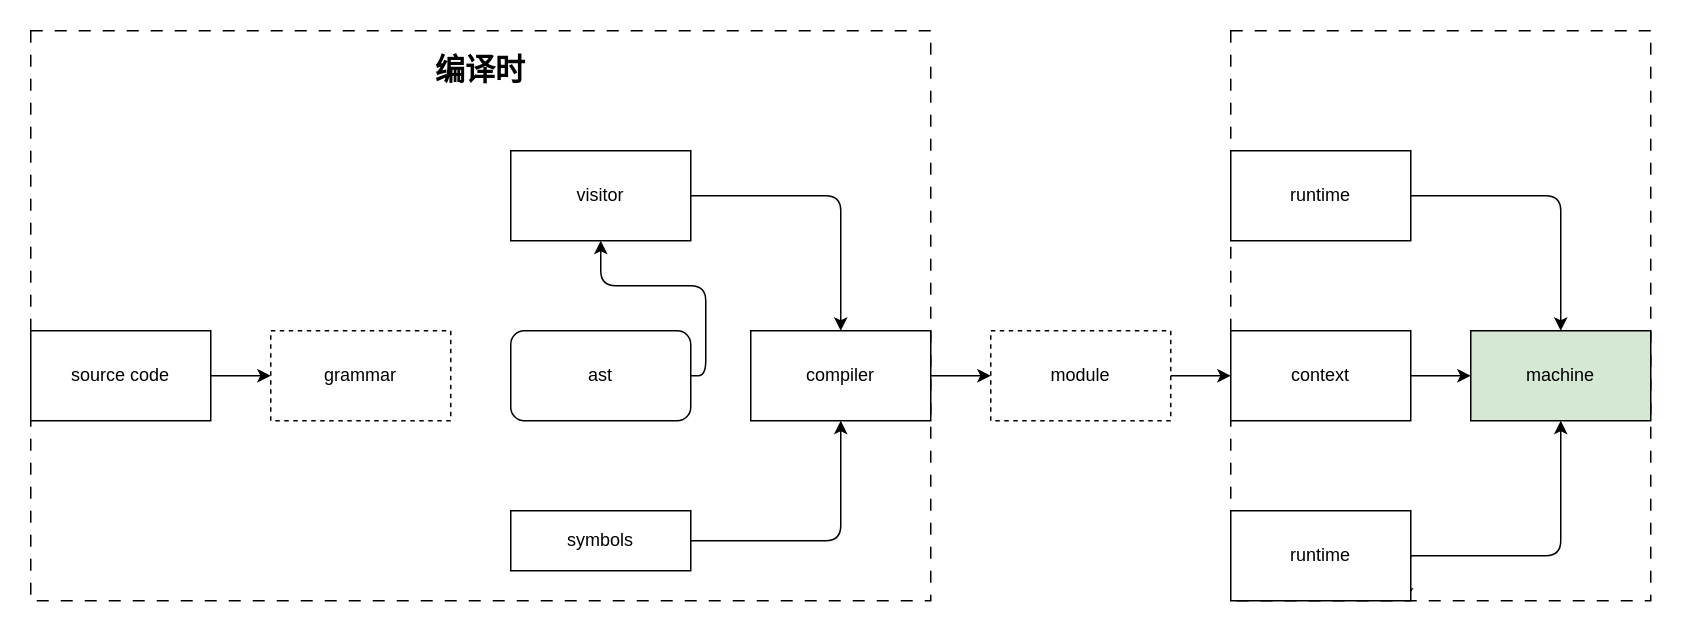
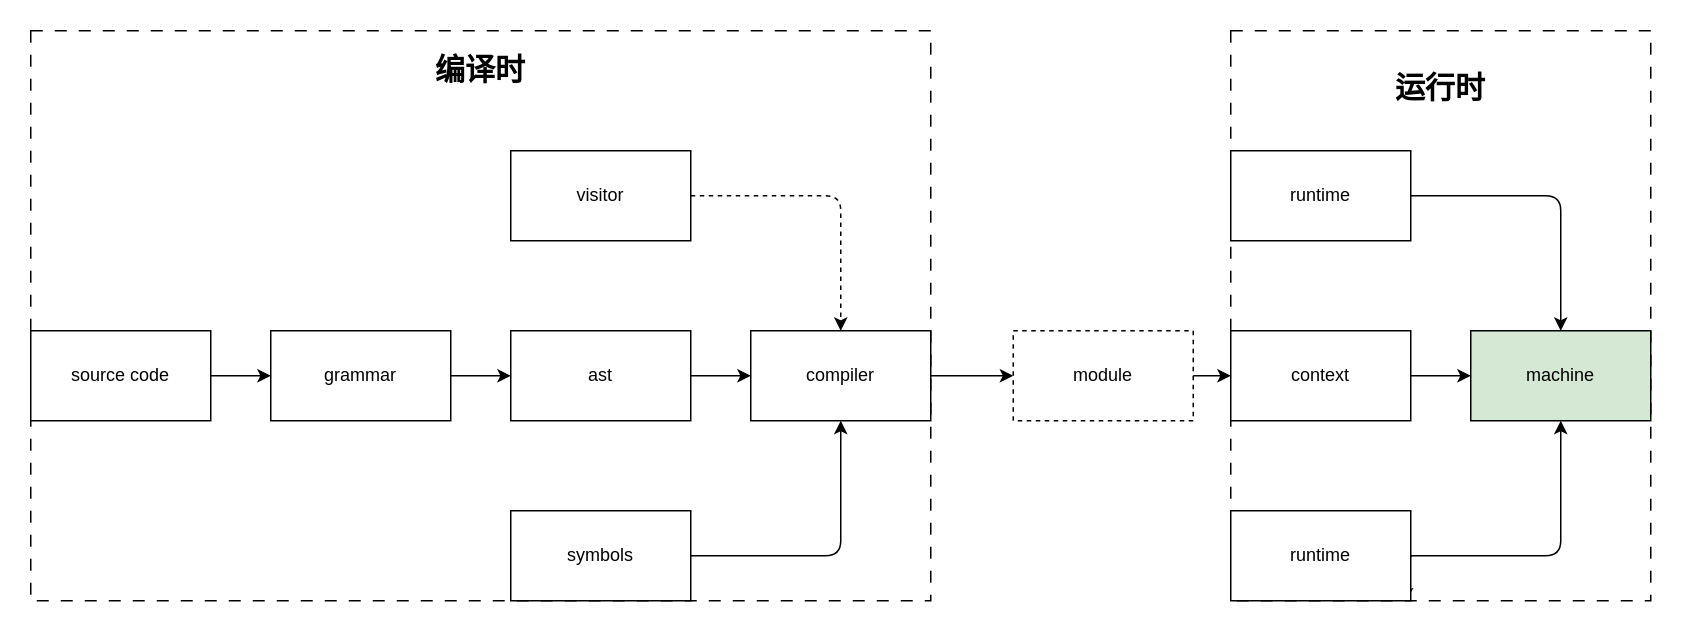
none -> (1441, 86)
(824, 196) -> (824, 196)
(681, 286) -> (719, 376)
(361, 376) -> (361, 376)
none -> (476, 376)
(601, 376) -> (601, 376)
(1081, 376) -> (1103, 376)
(601, 541) -> (601, 556)
